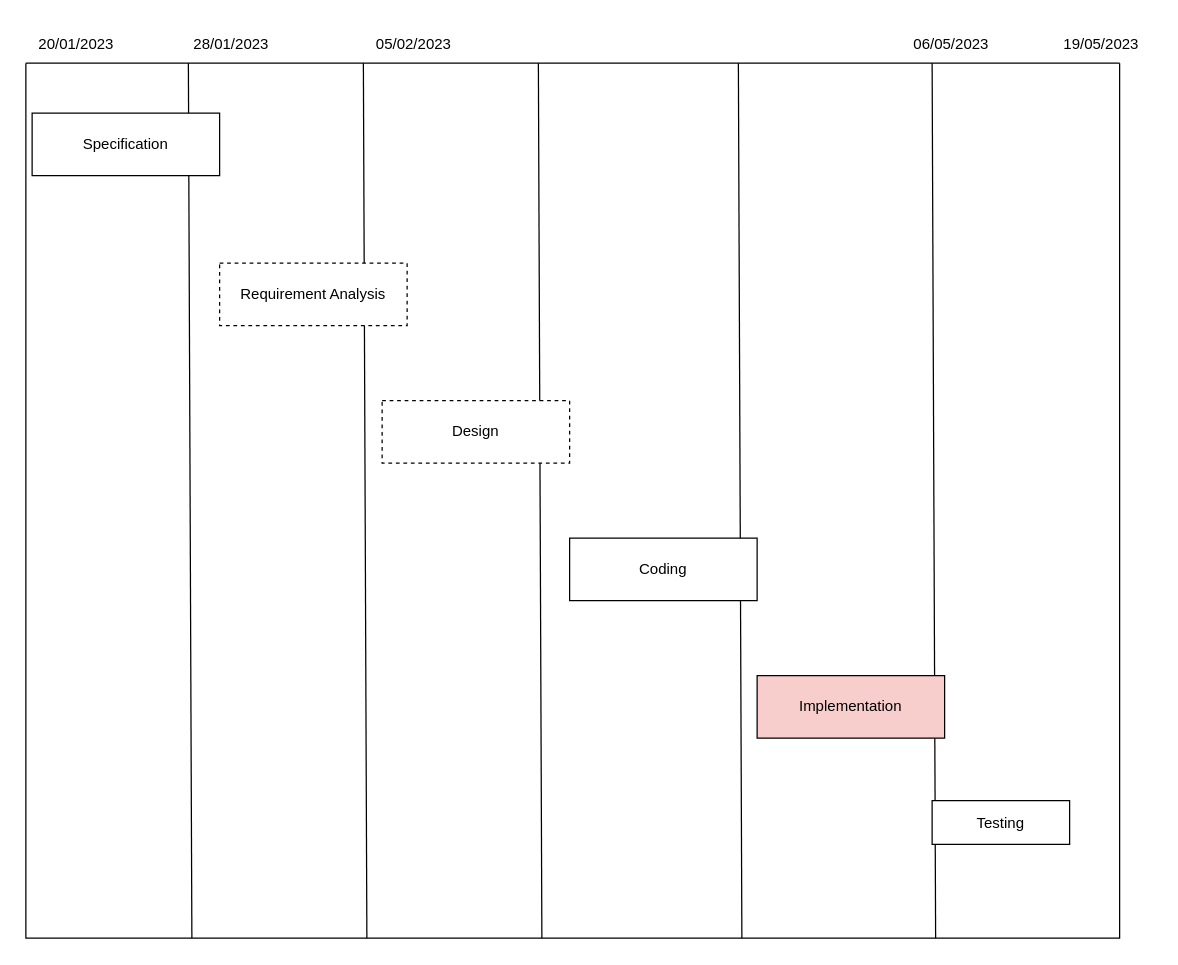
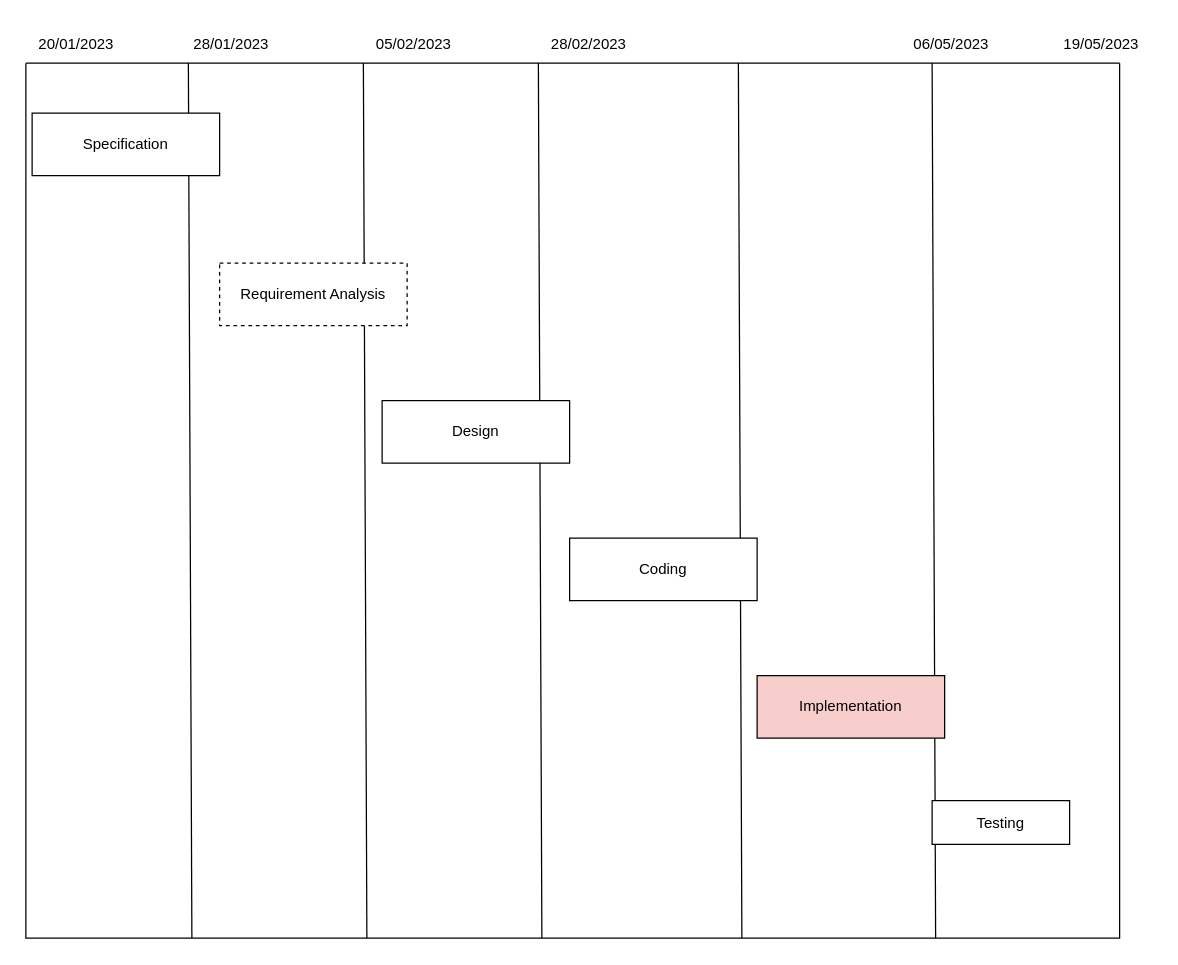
none -> (588, 44)
(476, 432) -> (476, 432)
